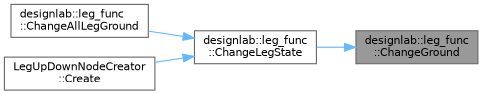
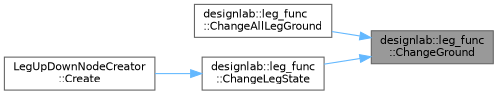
(166, 34) -> (346, 34)
